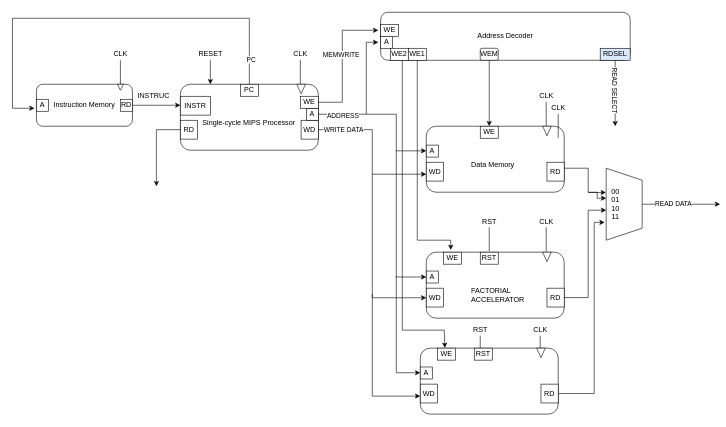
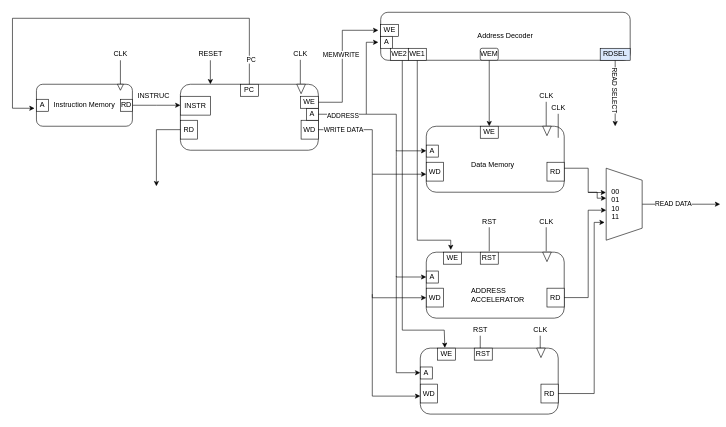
(249, 124) -> none
(496, 296) -> (496, 296)
